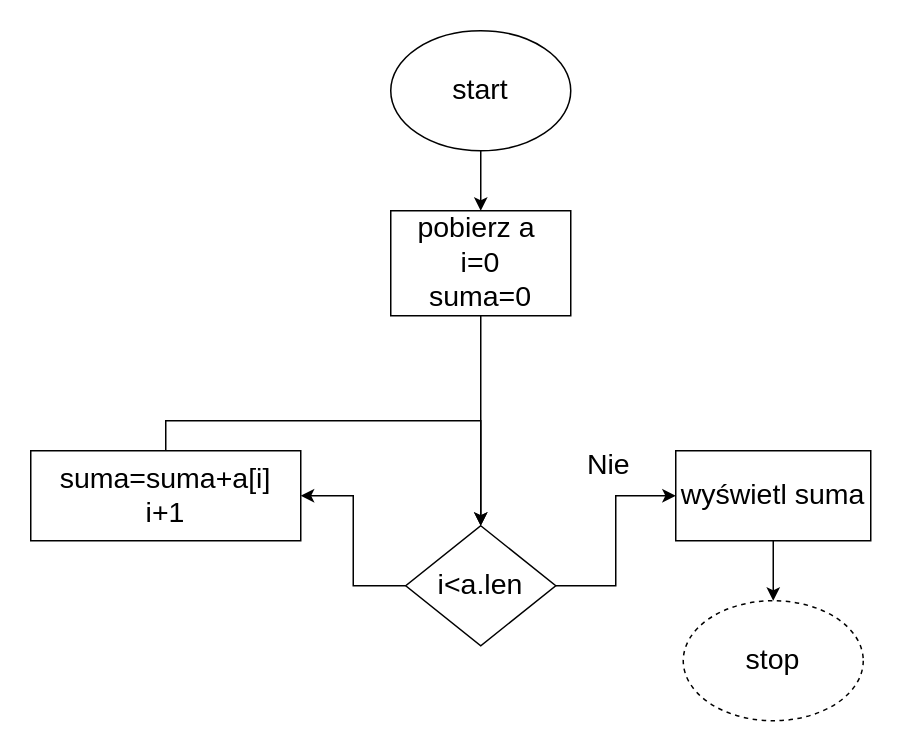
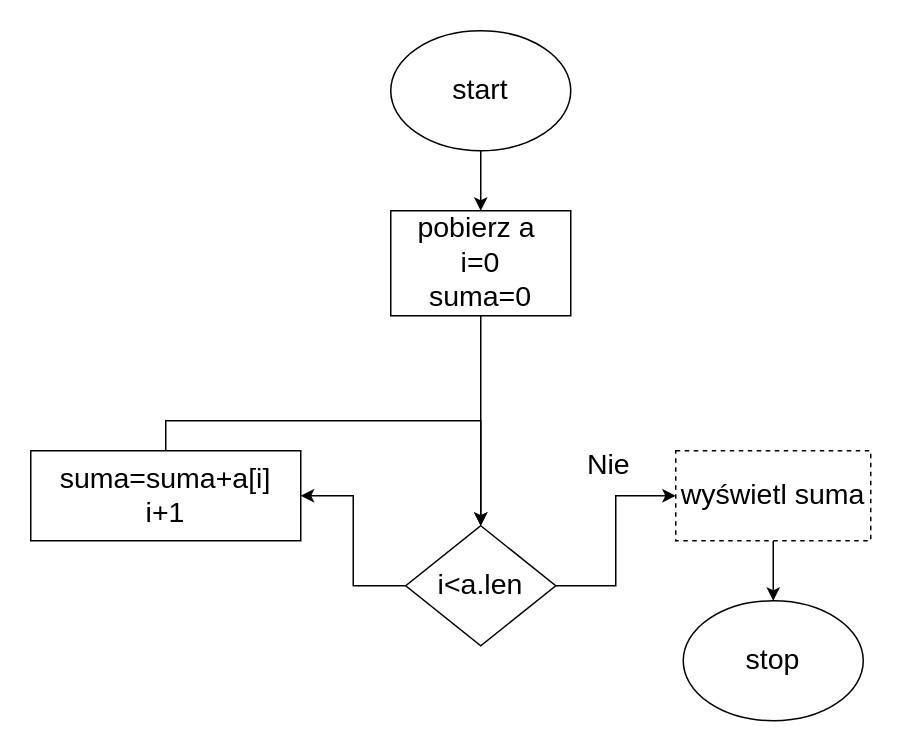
(773, 496) -> (773, 496)
(773, 661) -> (773, 661)
